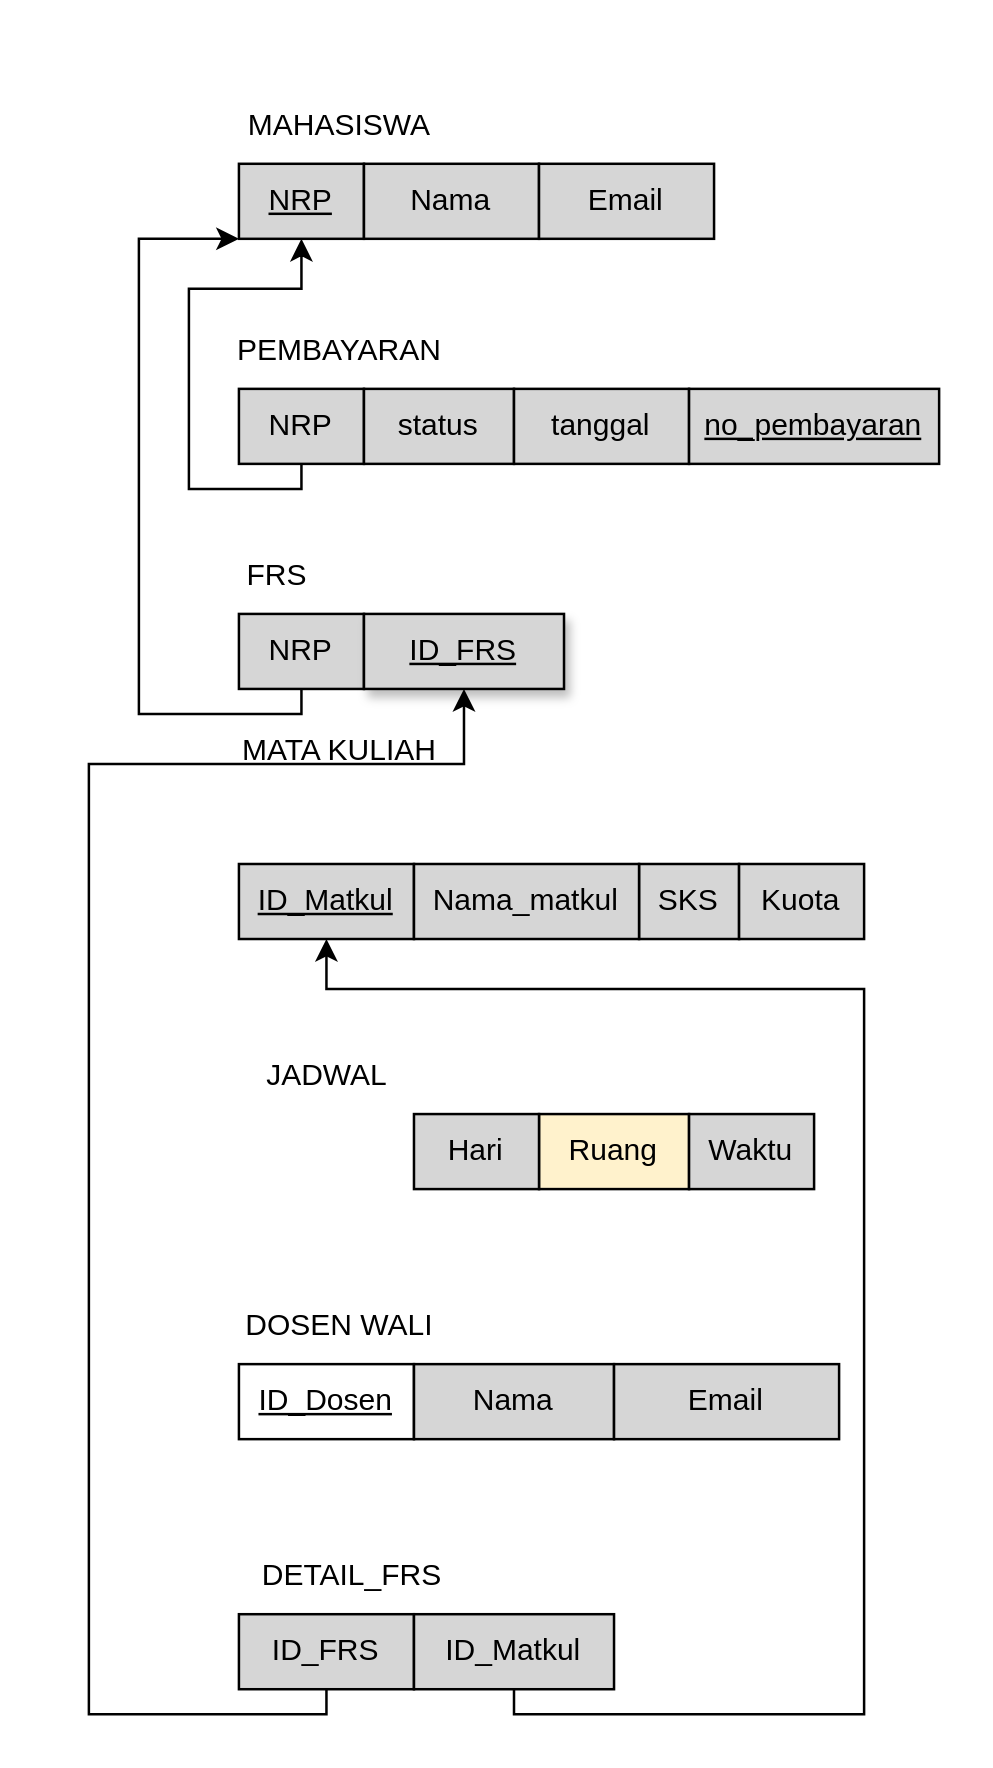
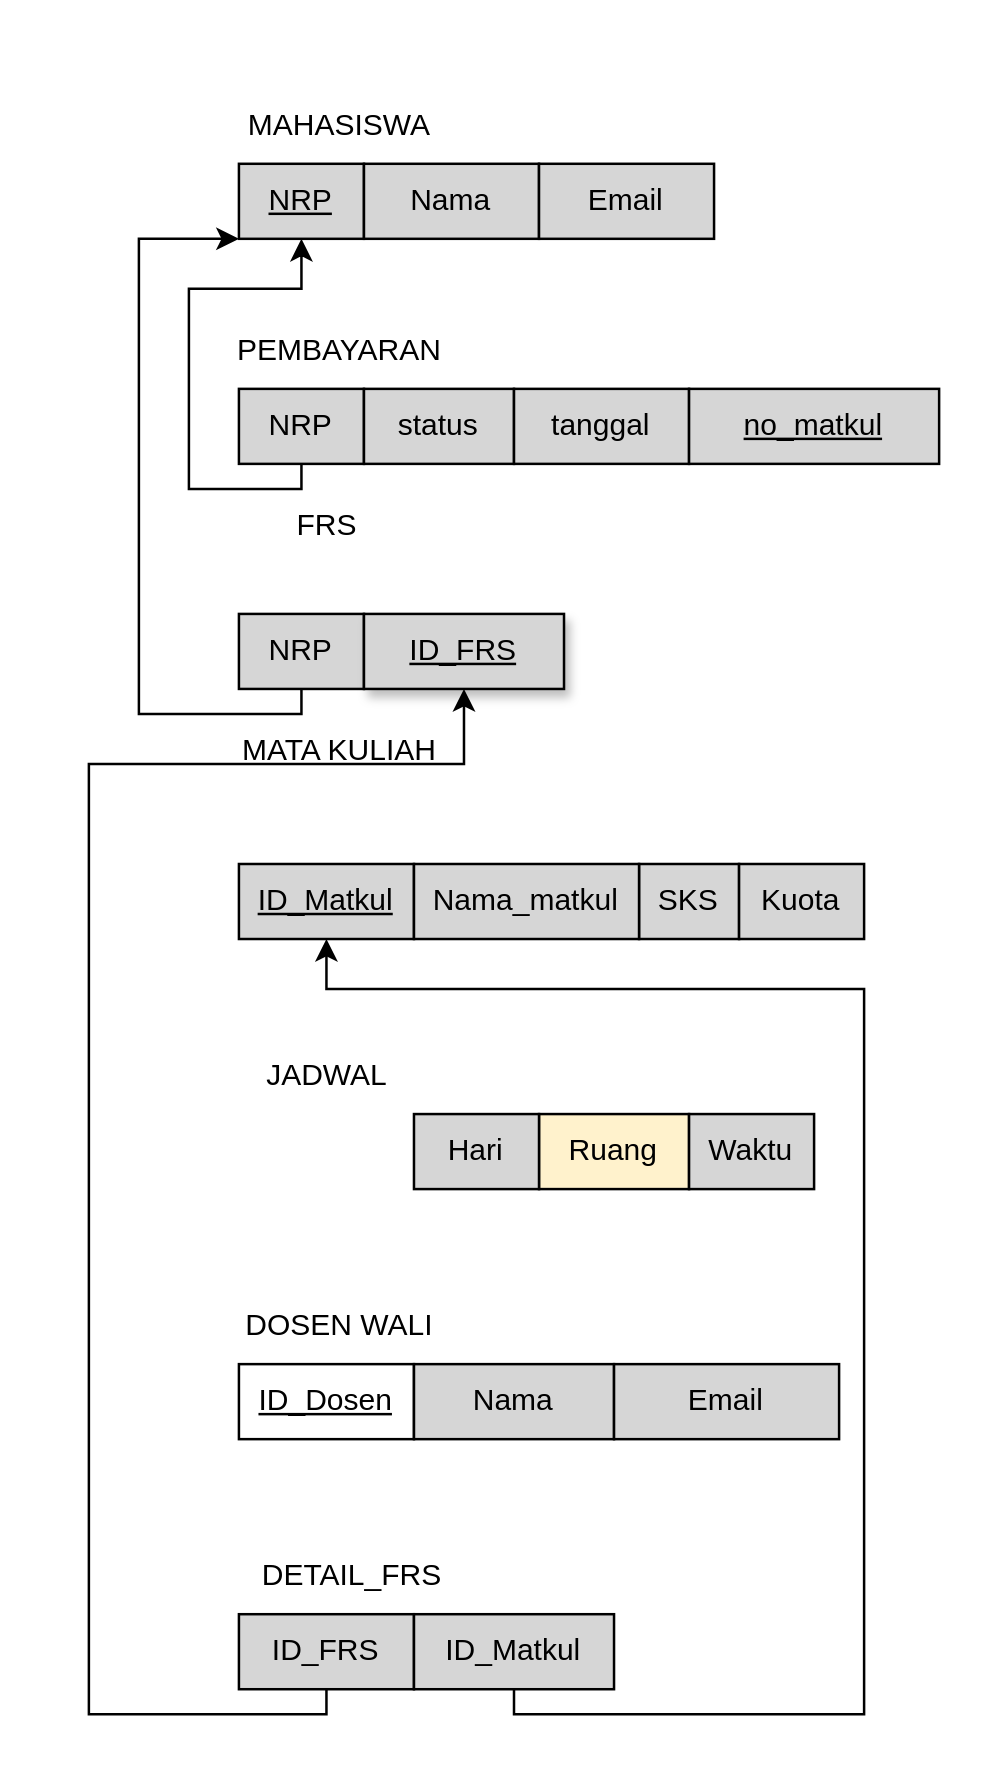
(814, 426) -> (814, 426)
(276, 576) -> (326, 526)
